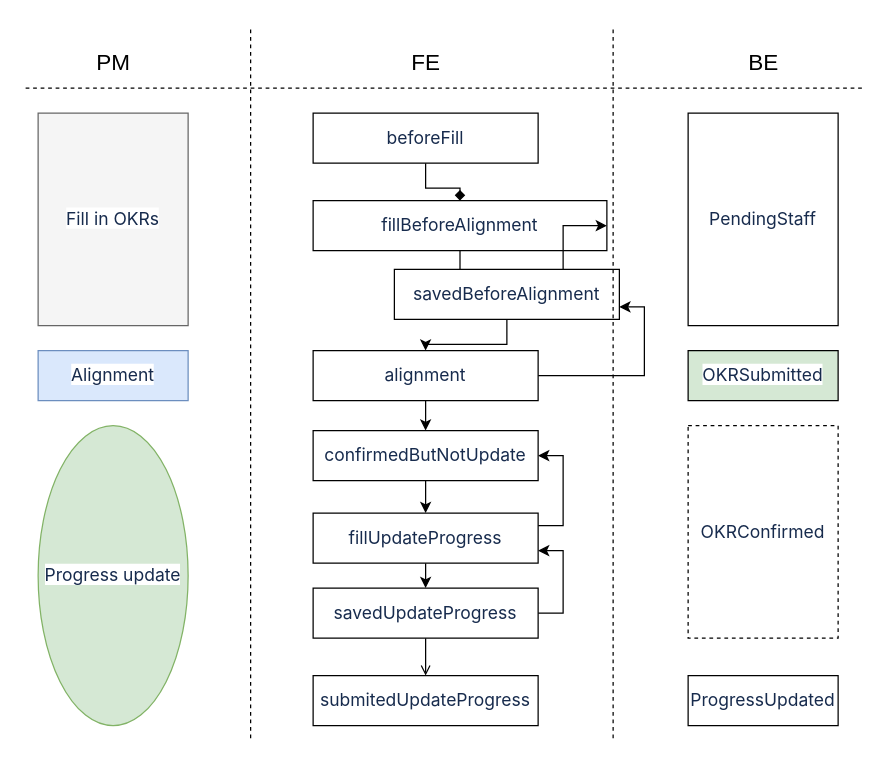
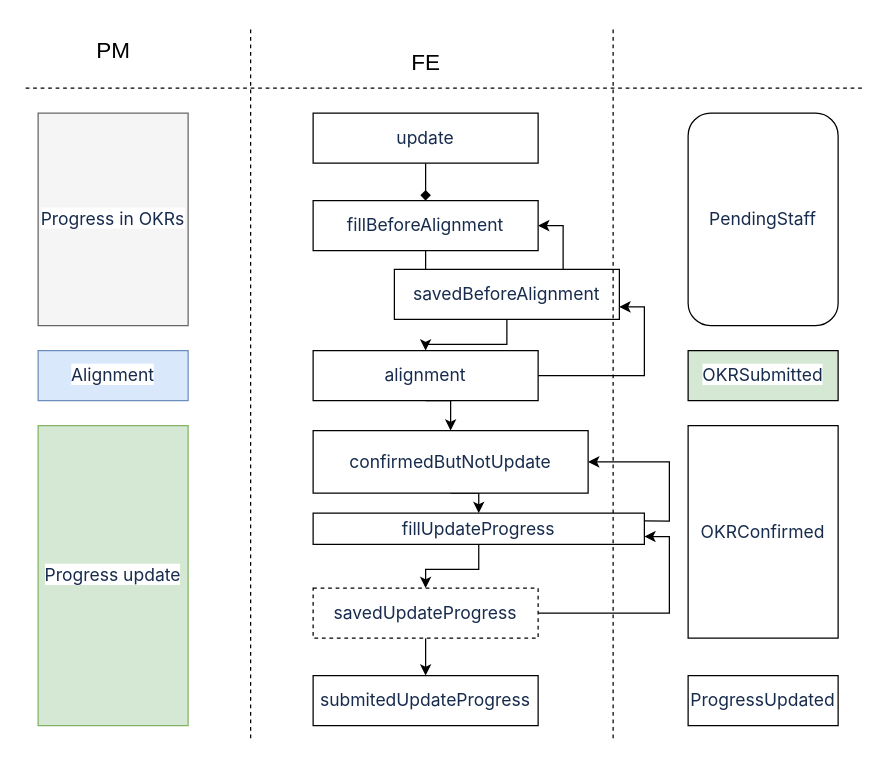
(113, 63) -> (113, 51)
(763, 63) -> none
(426, 138) -> (426, 138)
(113, 219) -> (113, 219)
(763, 219) -> (763, 219)
(460, 226) -> (426, 226)
(426, 456) -> (451, 462)
(763, 532) -> (763, 532)
(426, 538) -> (479, 529)
(113, 576) -> (113, 576)
(426, 613) -> (426, 613)
(426, 667) -> (426, 665)
